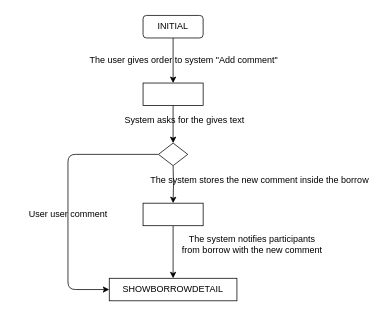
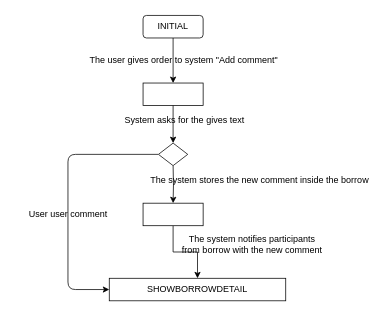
(173, 289) -> (197, 289)
